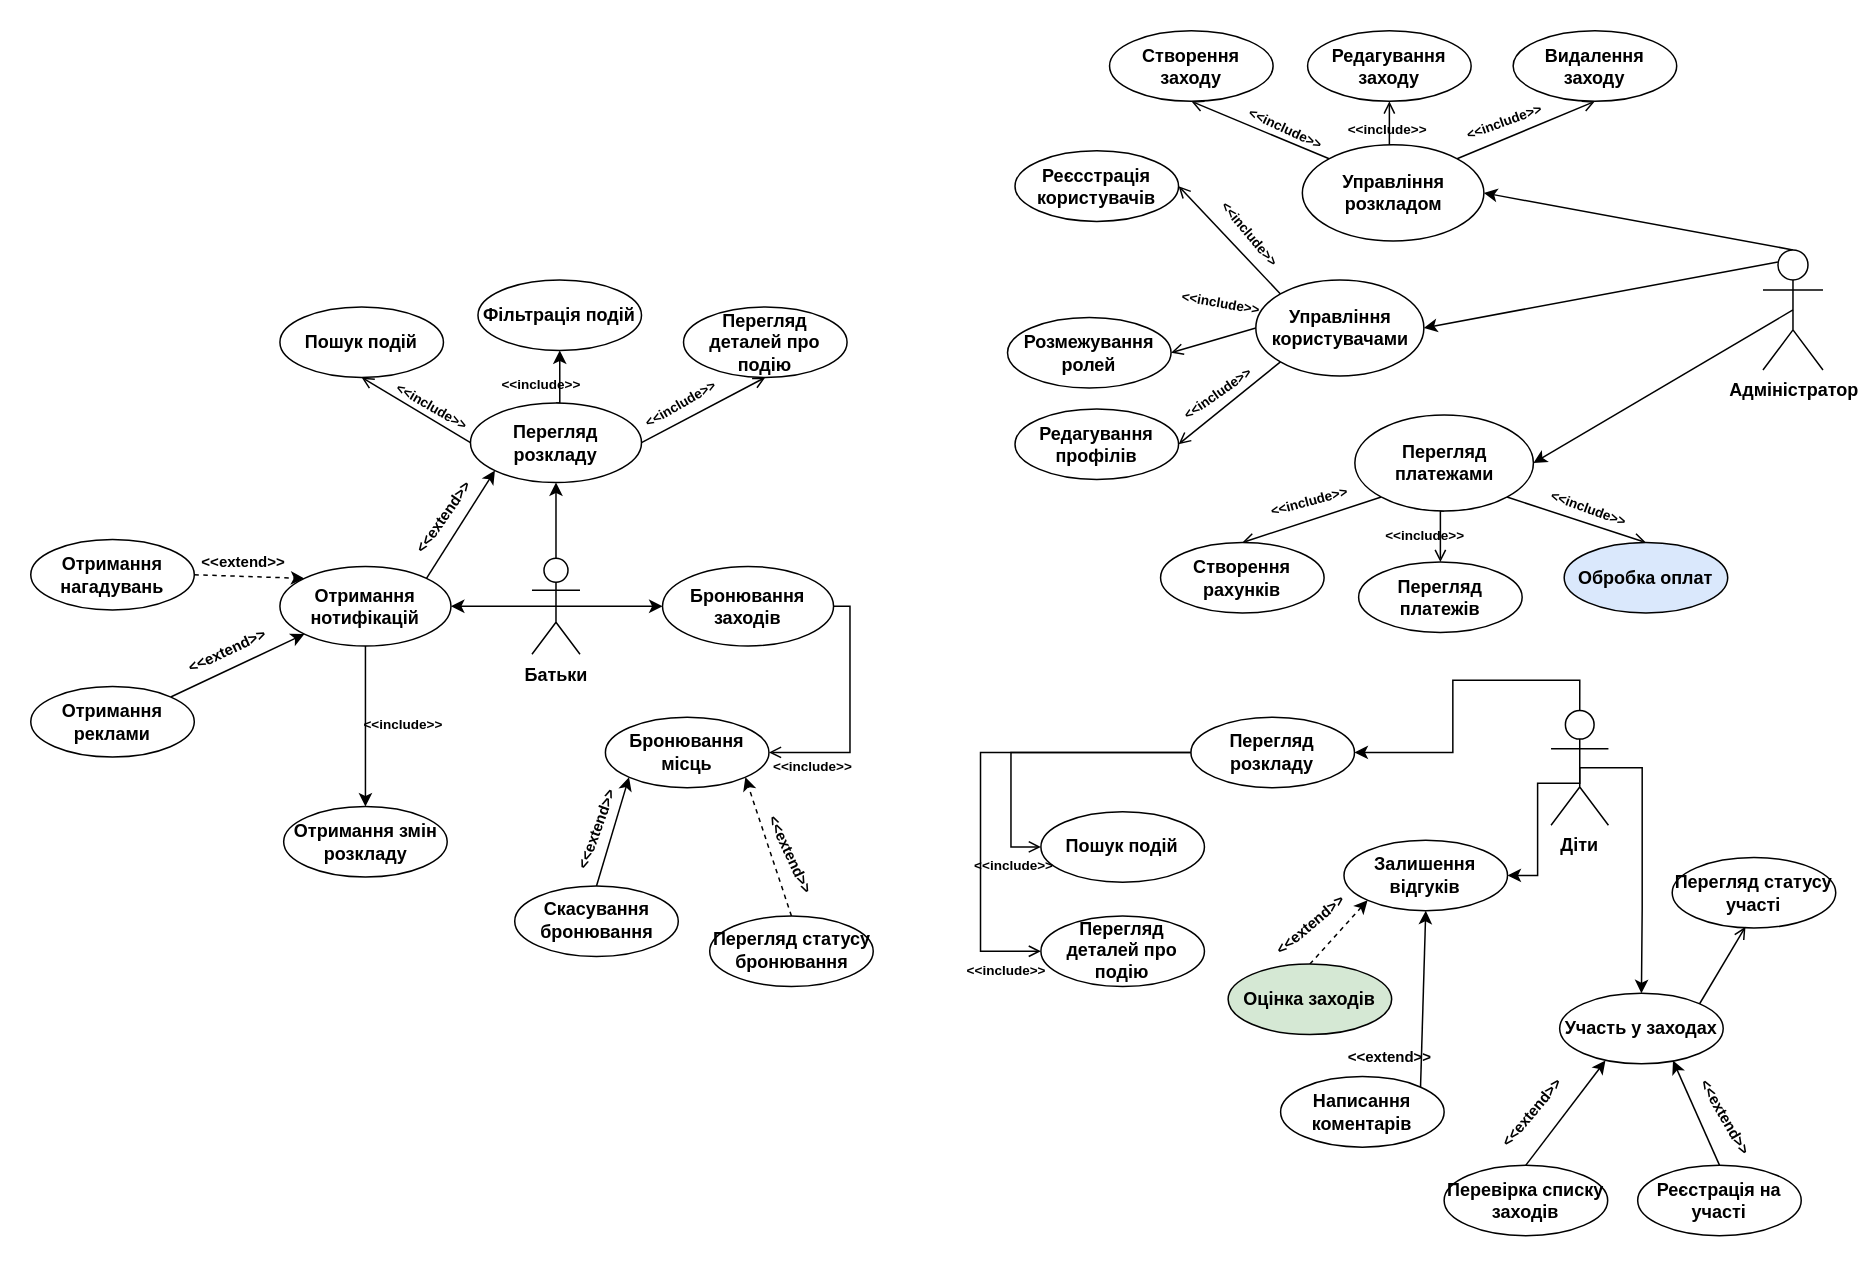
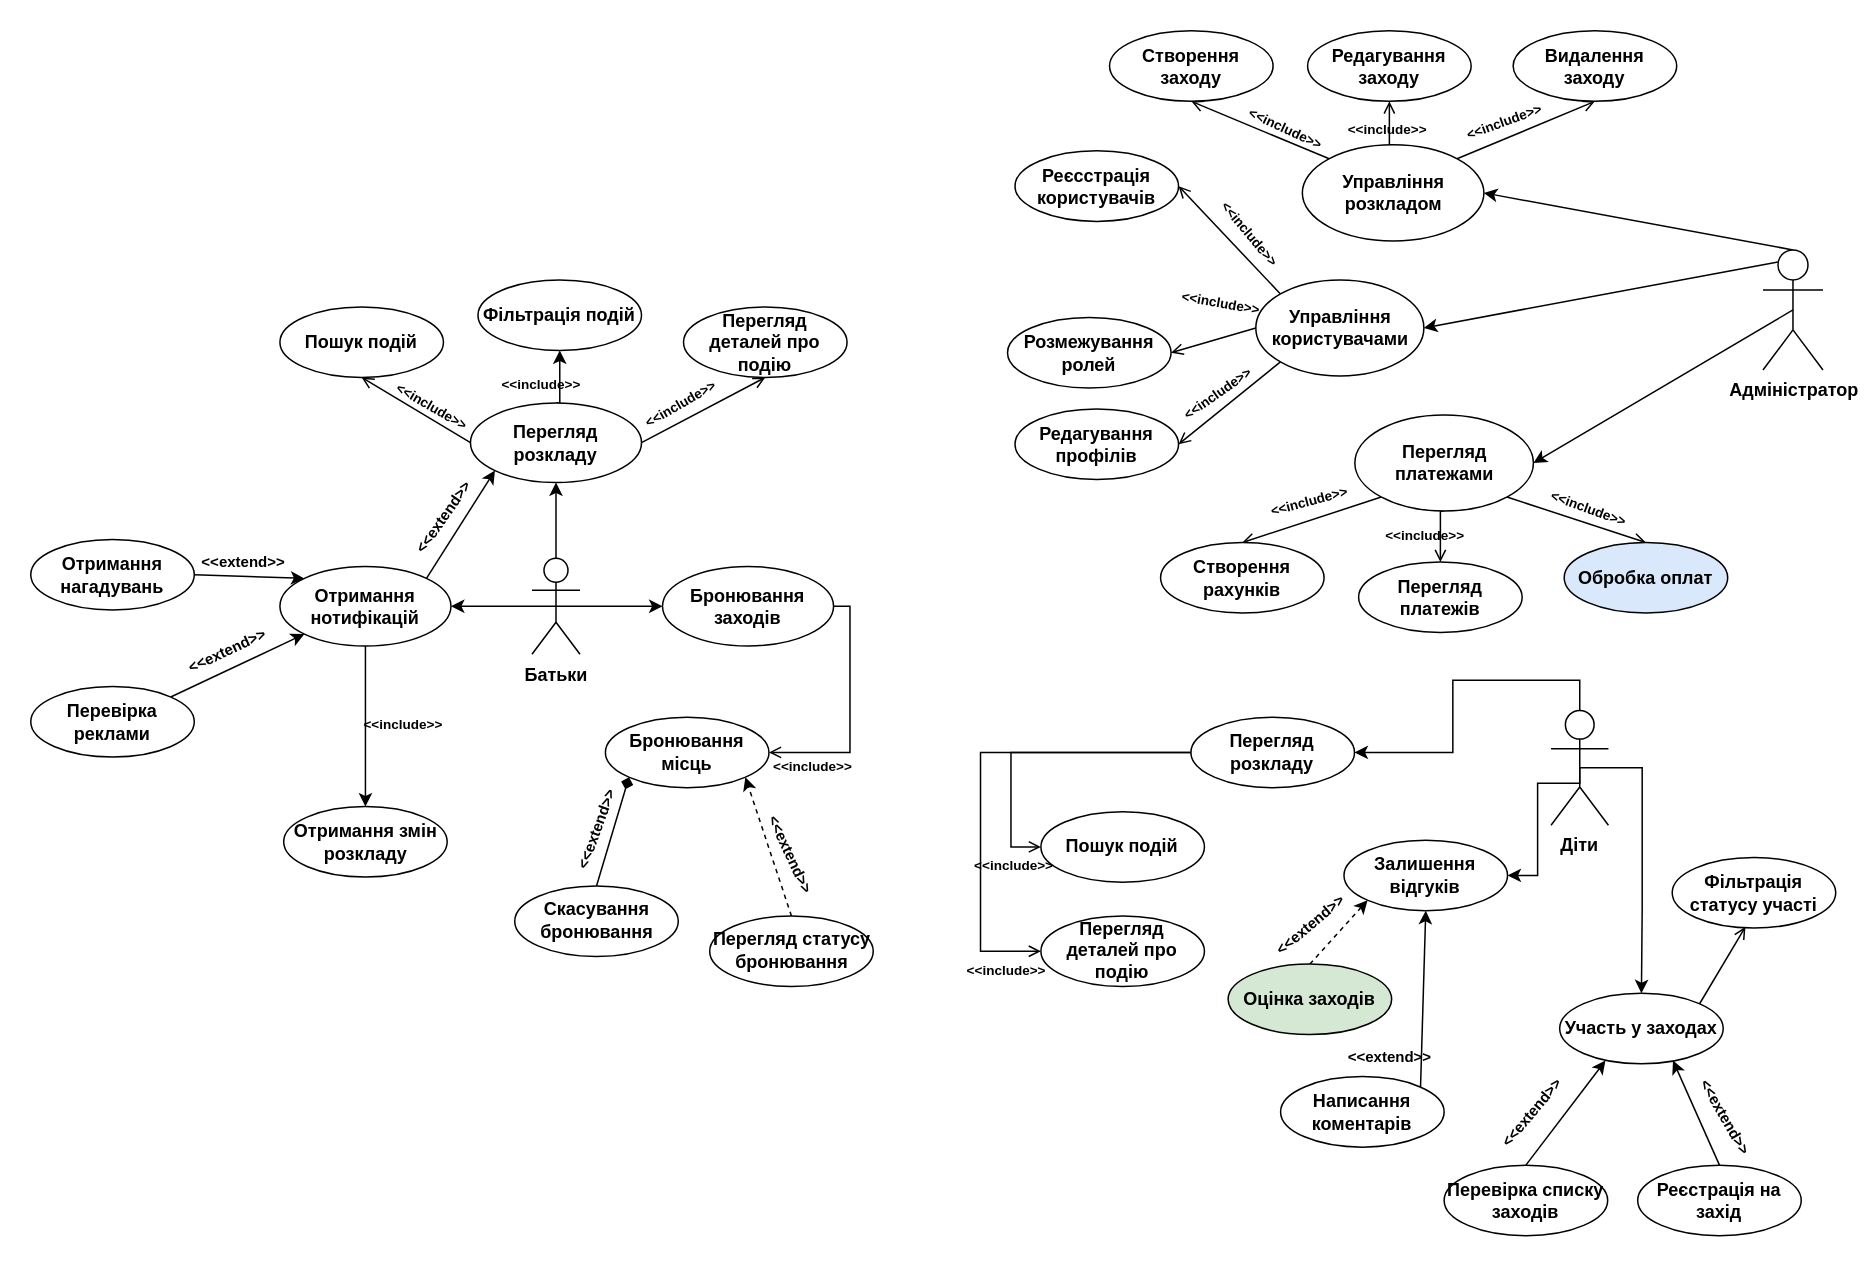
(246, 576) -> (246, 576)
(113, 722) -> (113, 722)
(626, 788) -> (625, 789)
(1754, 893) -> (1754, 893)
(1719, 1201) -> (1719, 1201)
